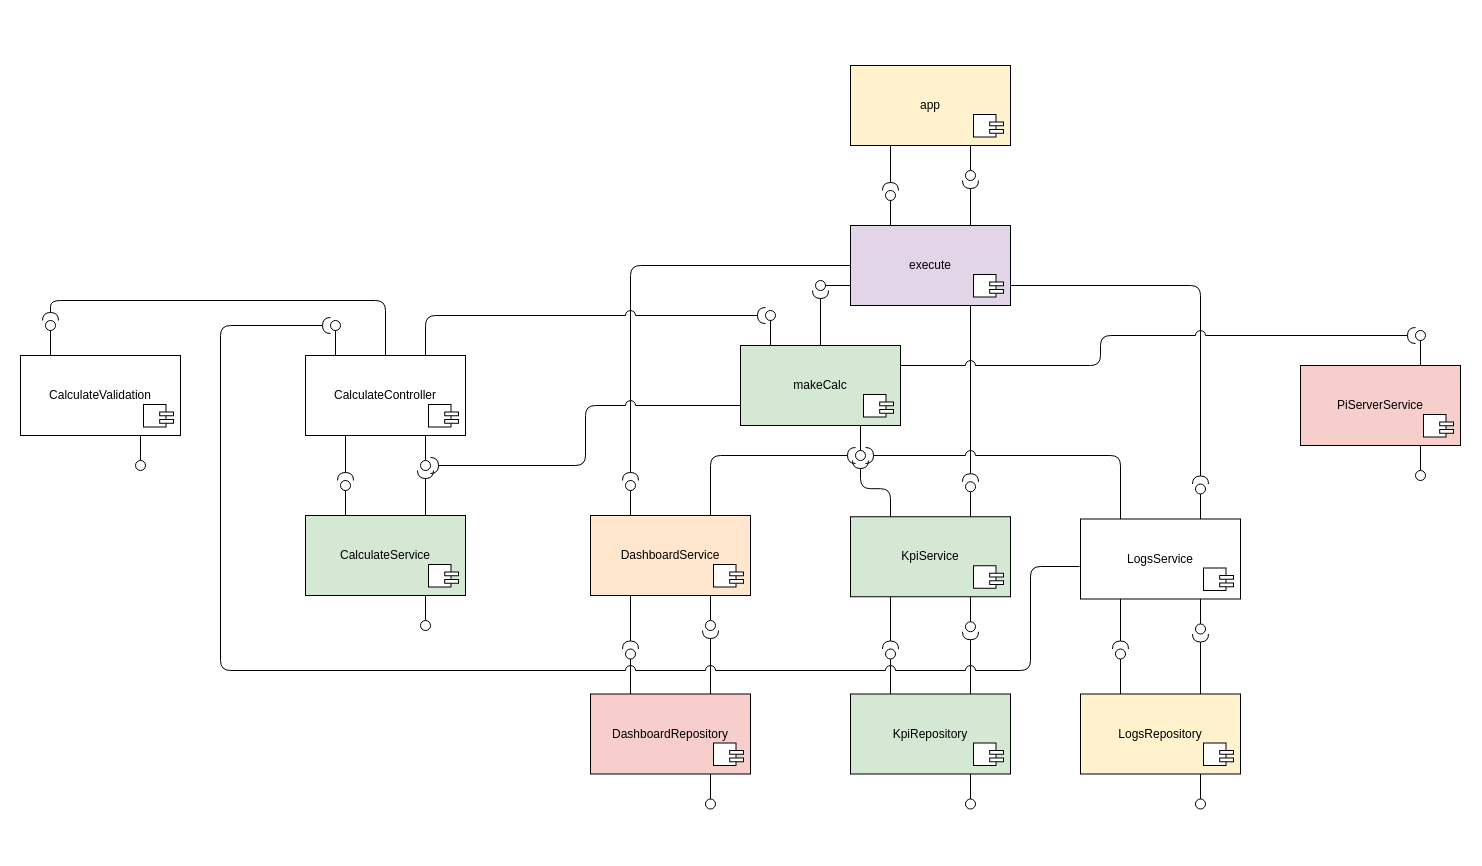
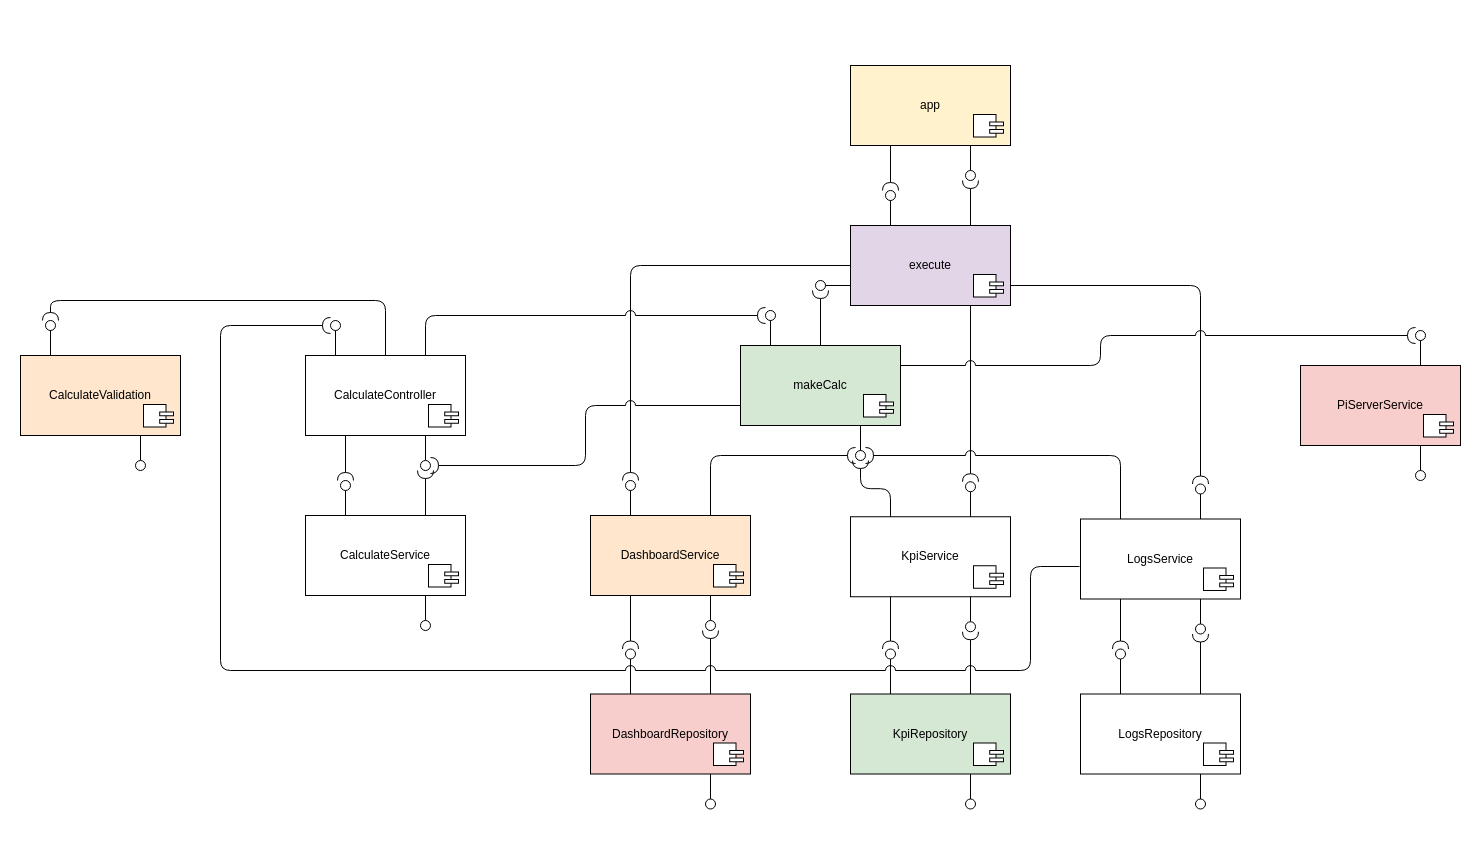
(101, 396) -> (101, 396)
(386, 556) -> (386, 556)
(931, 557) -> (931, 557)
(1161, 734) -> (1161, 734)
